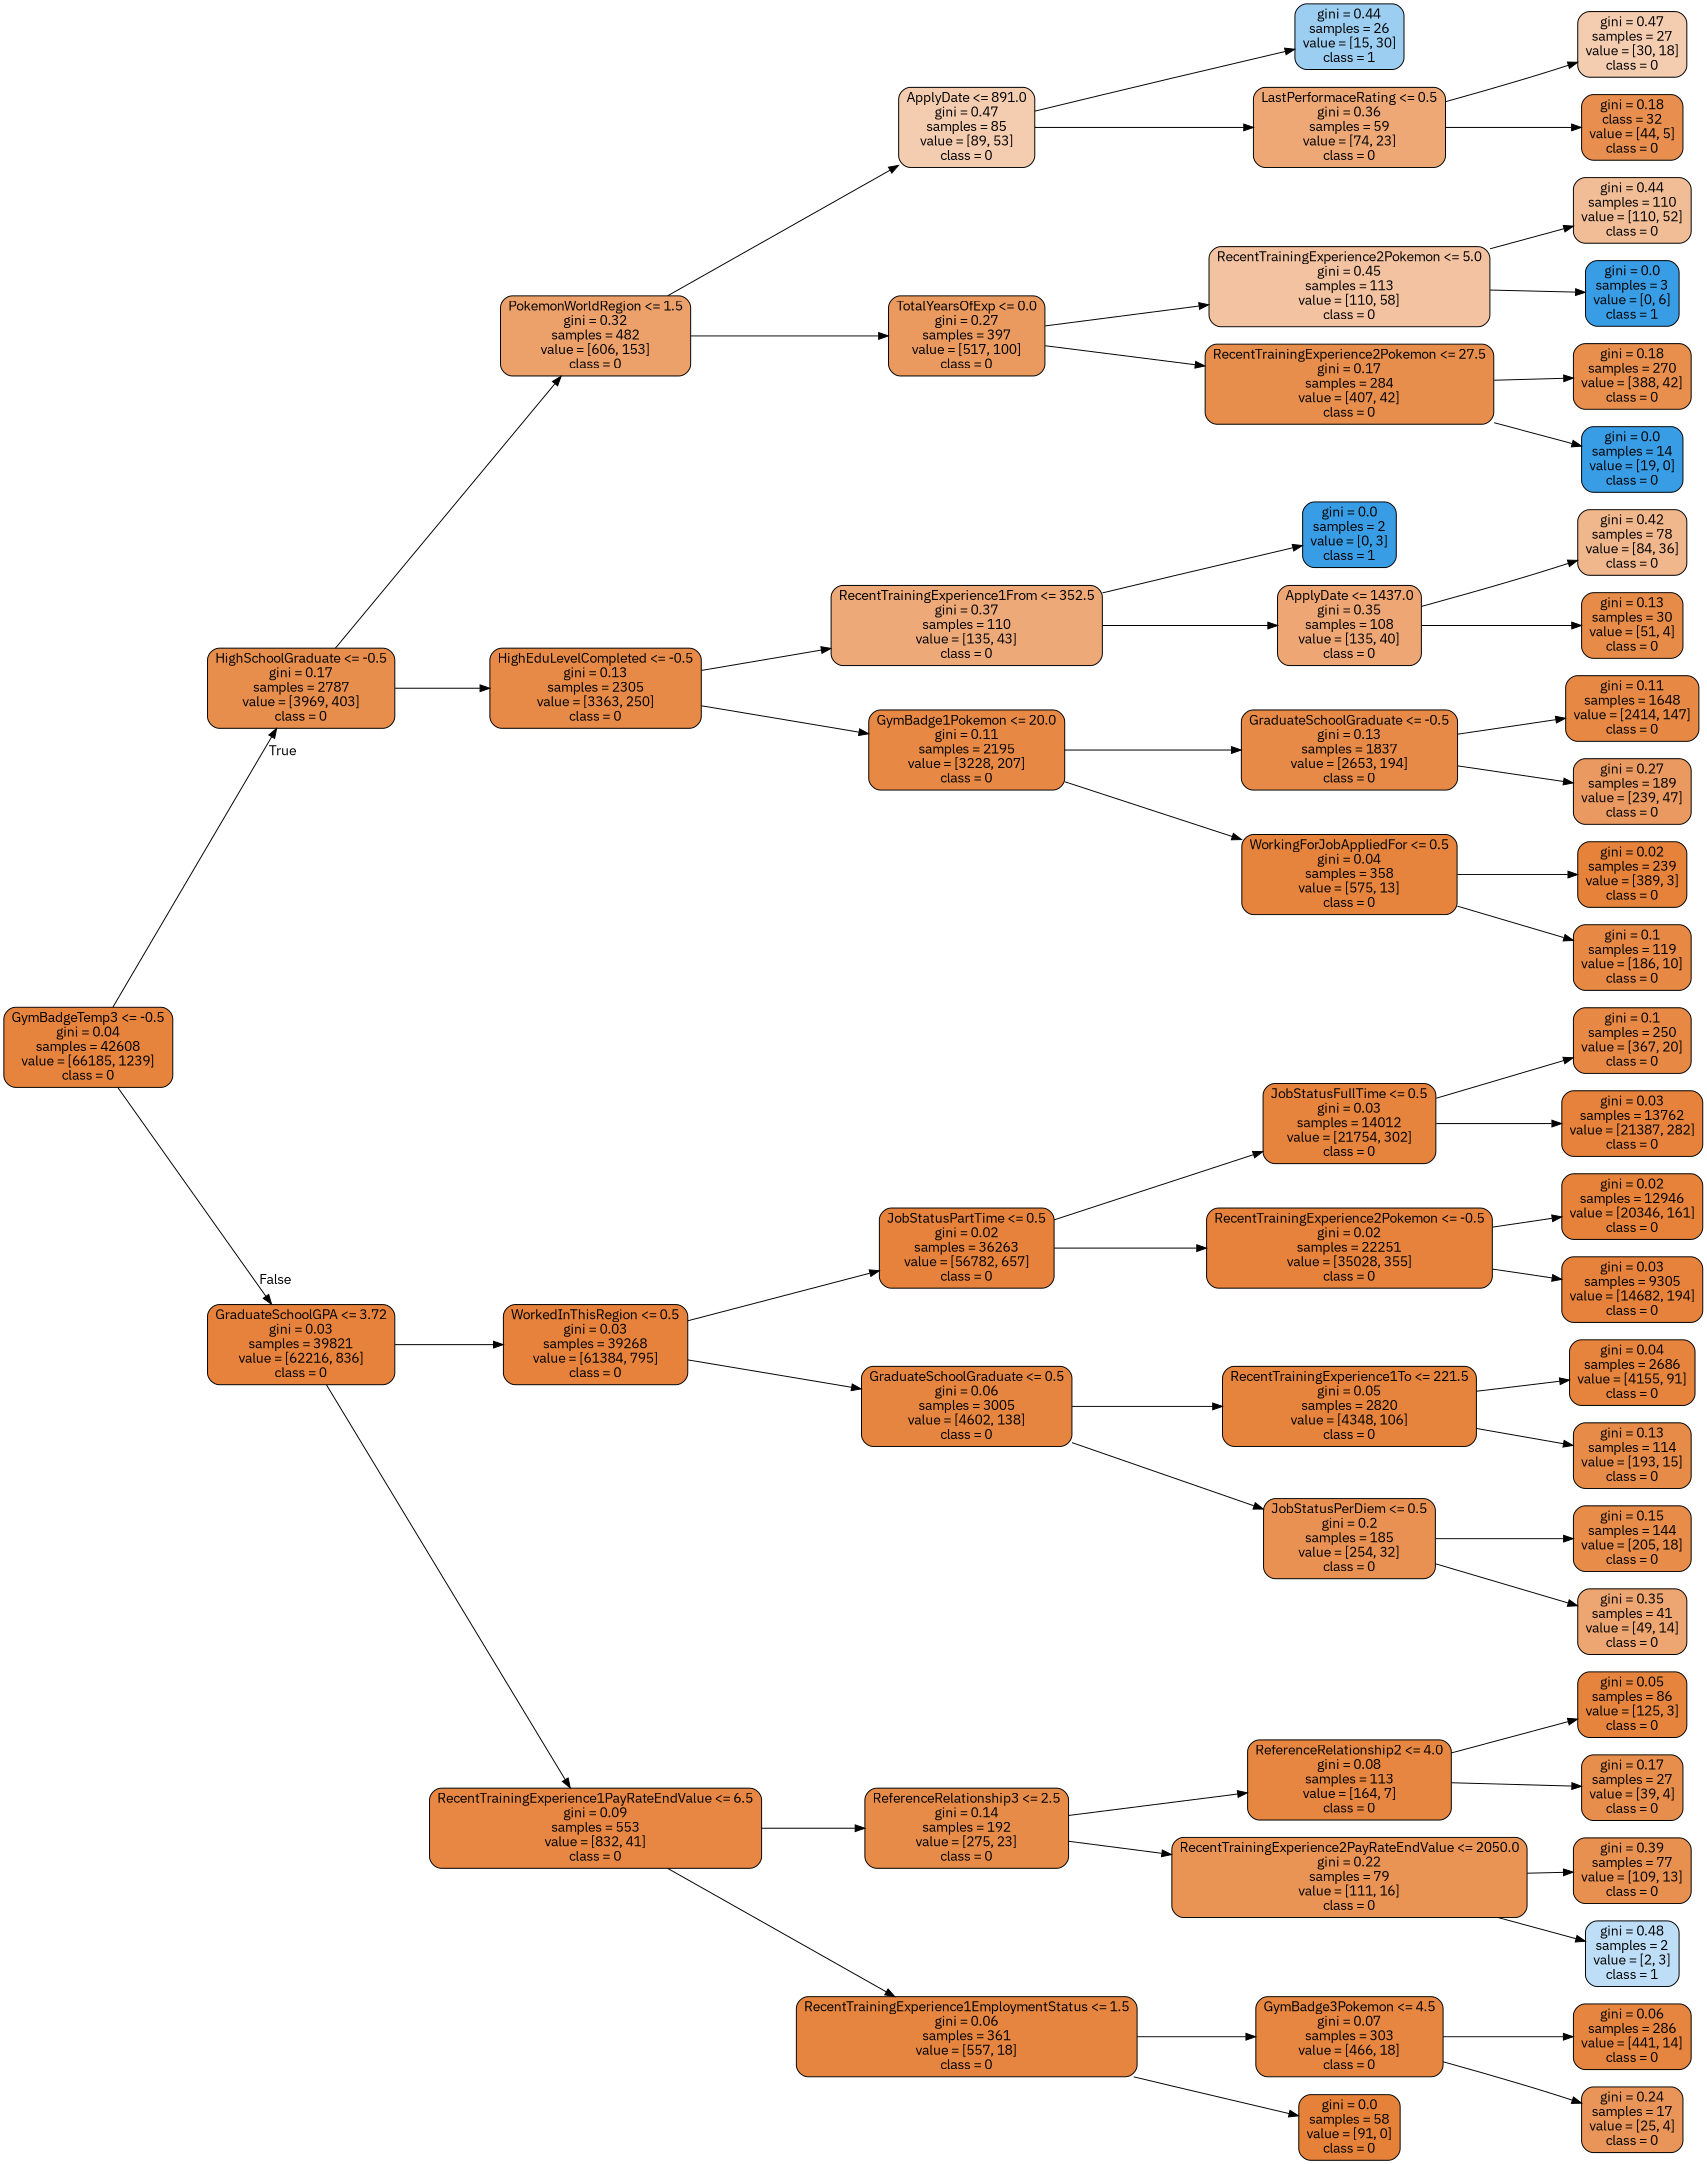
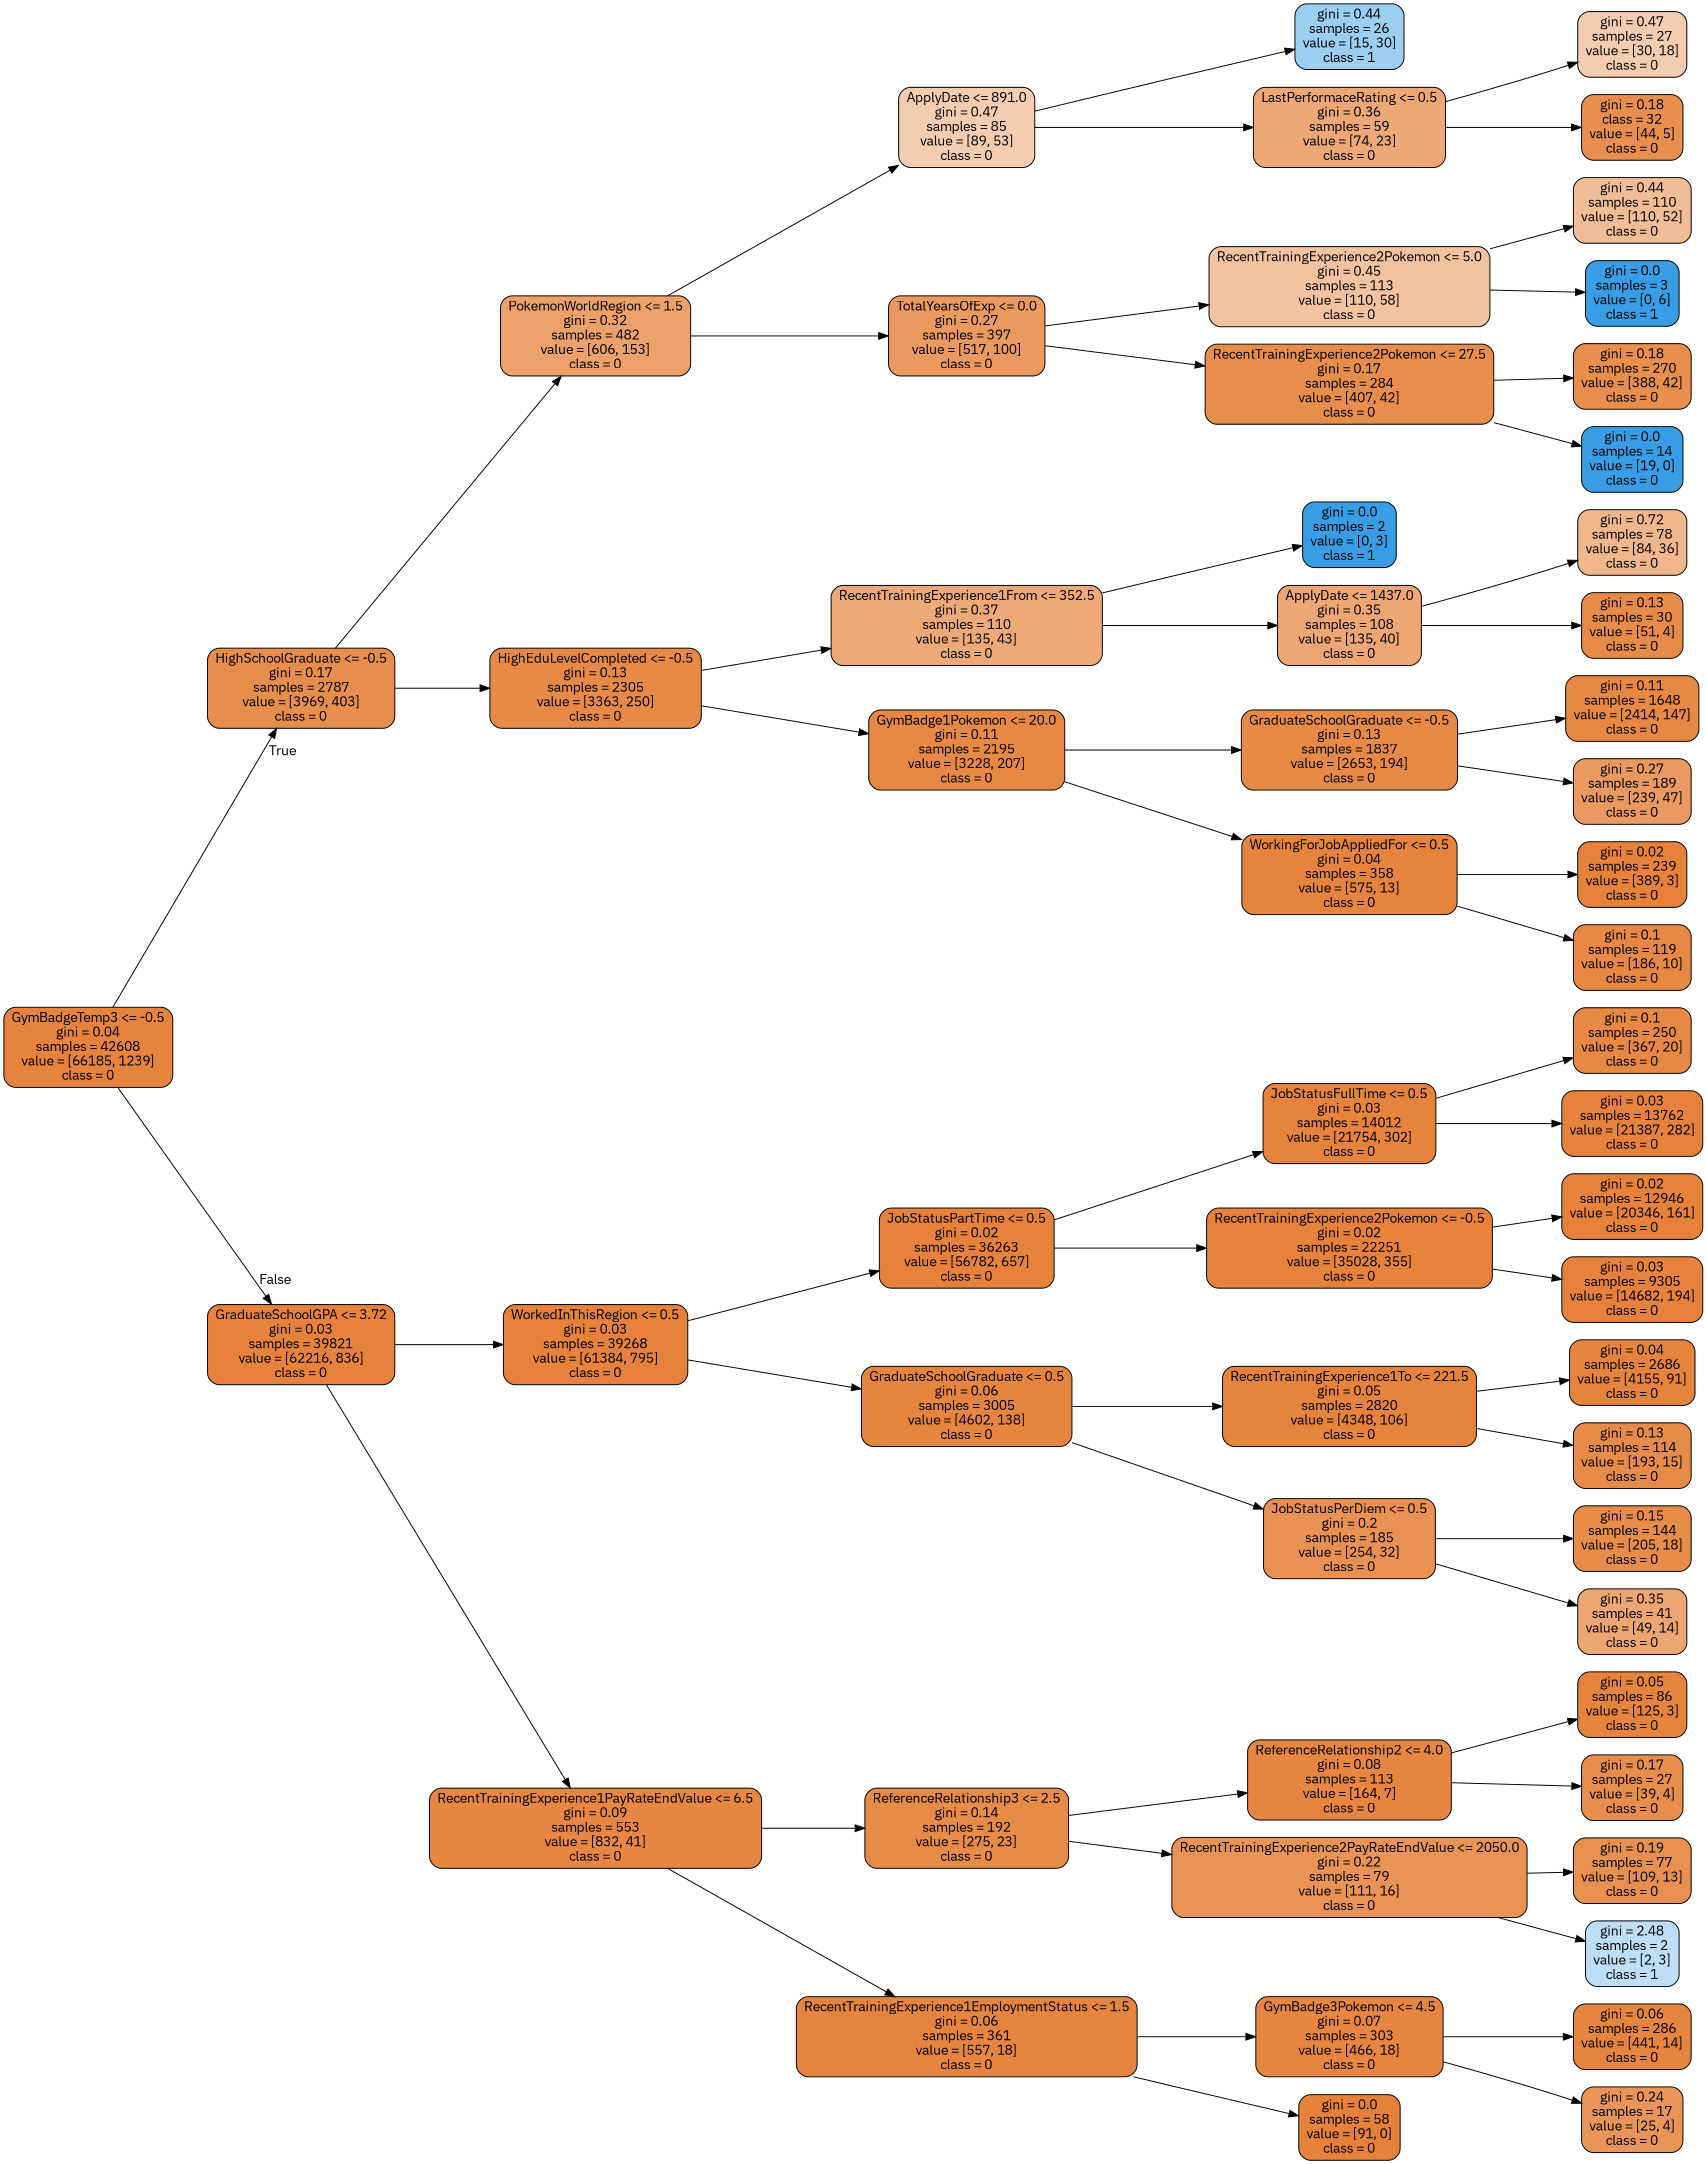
(1632, 542) -> (1632, 542)
(1632, 1871) -> (1632, 1871)
(1632, 1954) -> (1632, 1954)
